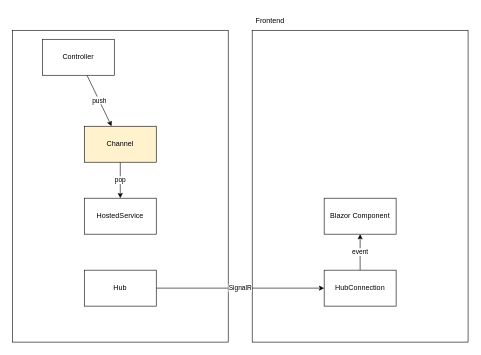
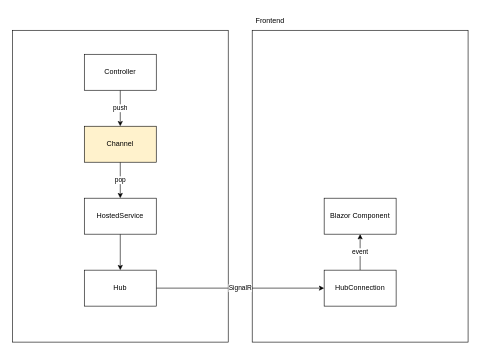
(78, 57) -> (120, 72)
none -> (120, 264)
